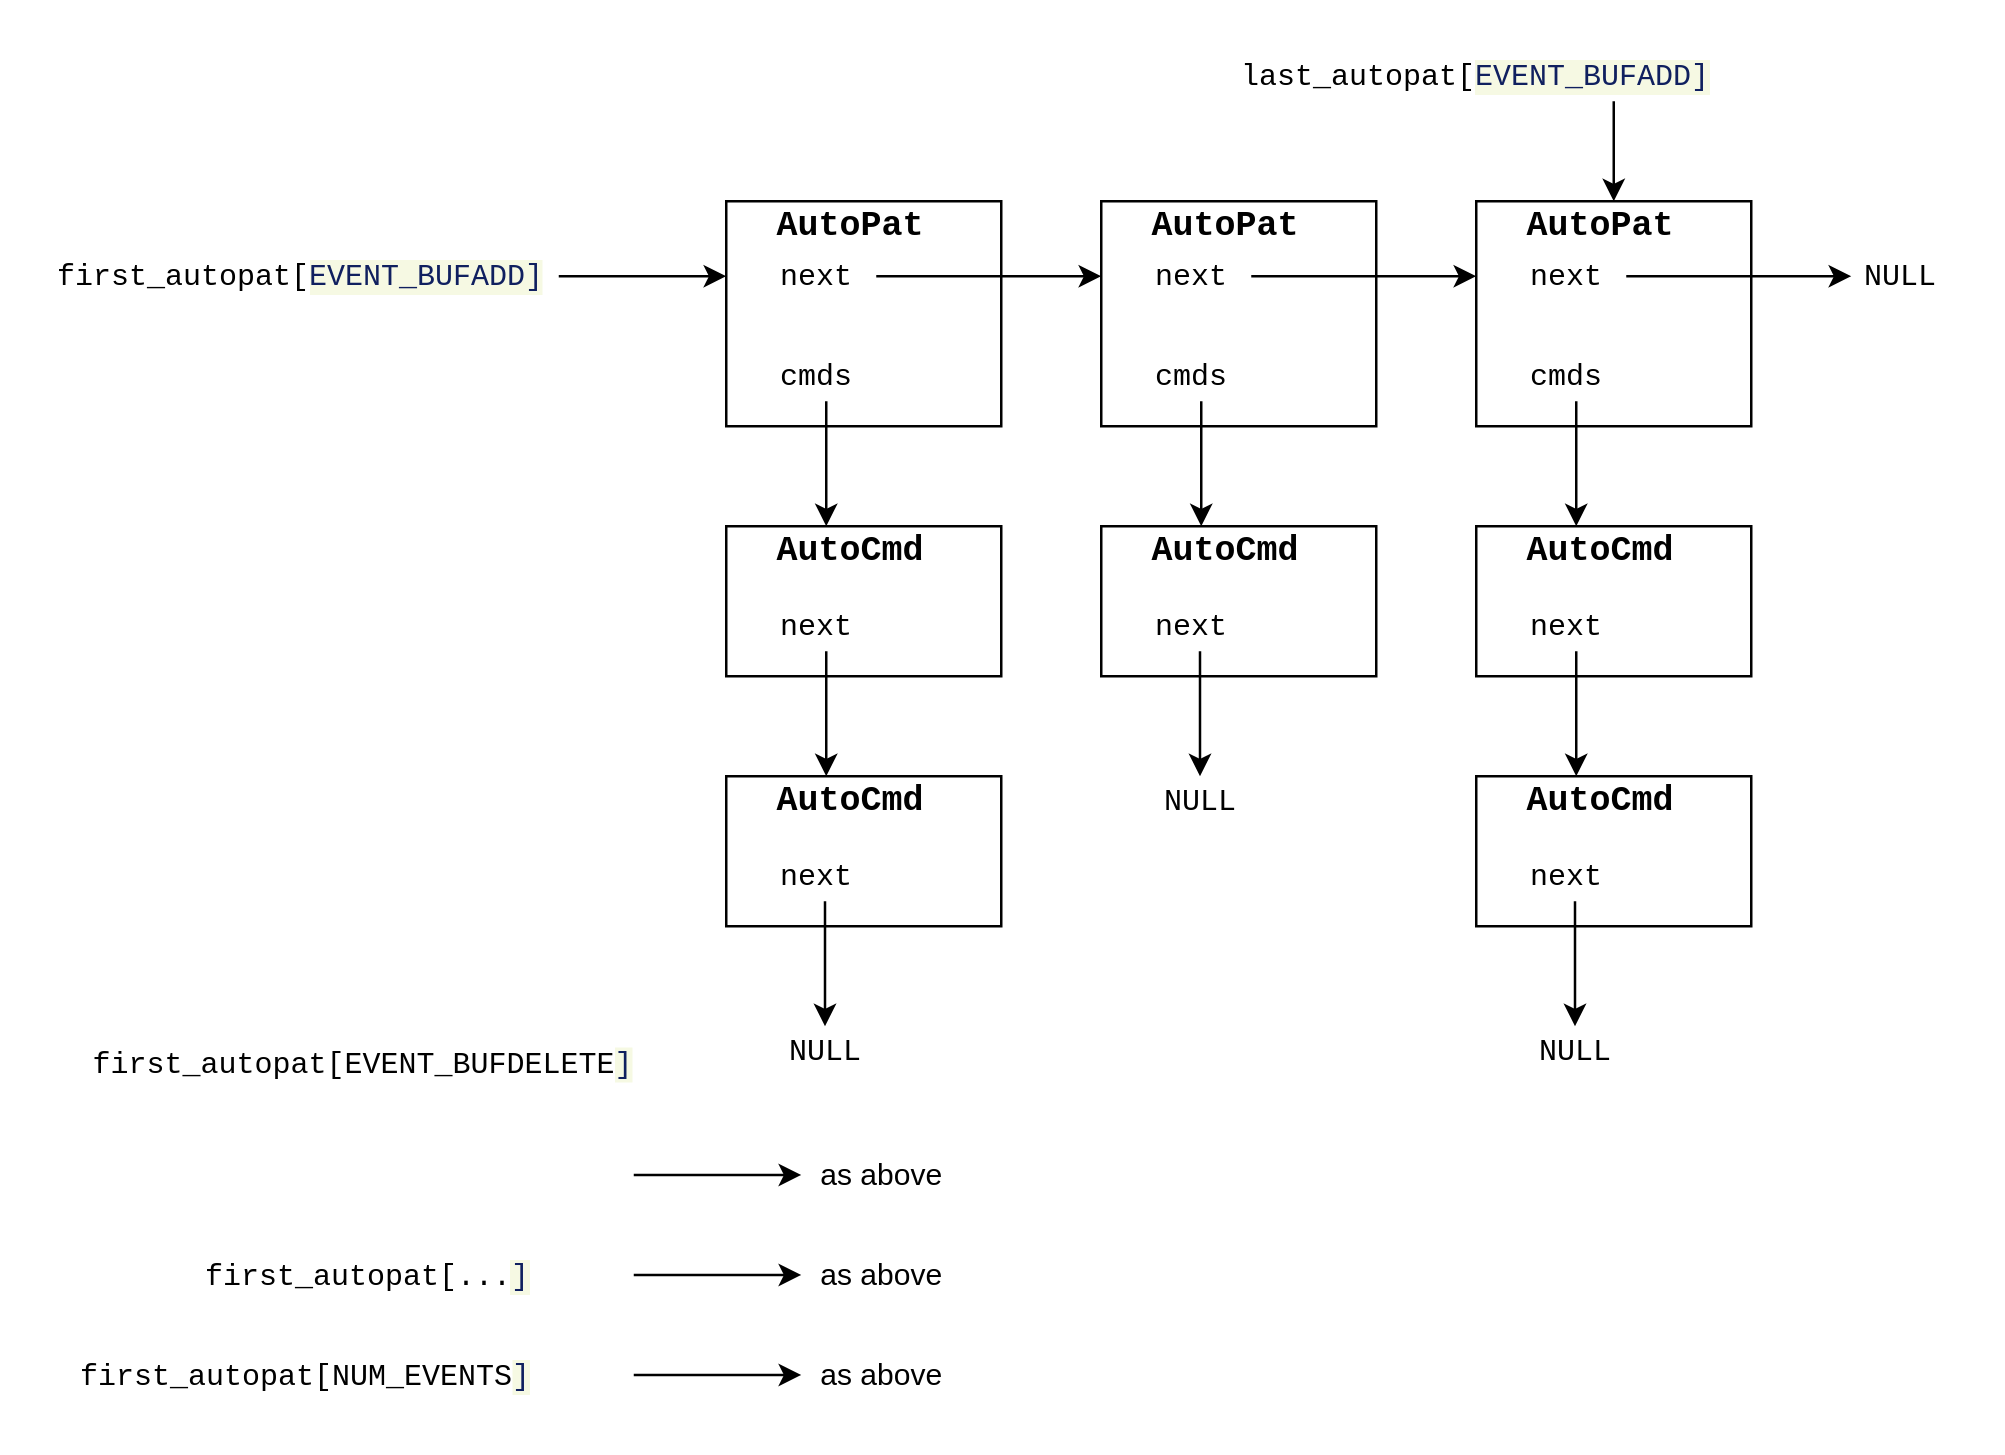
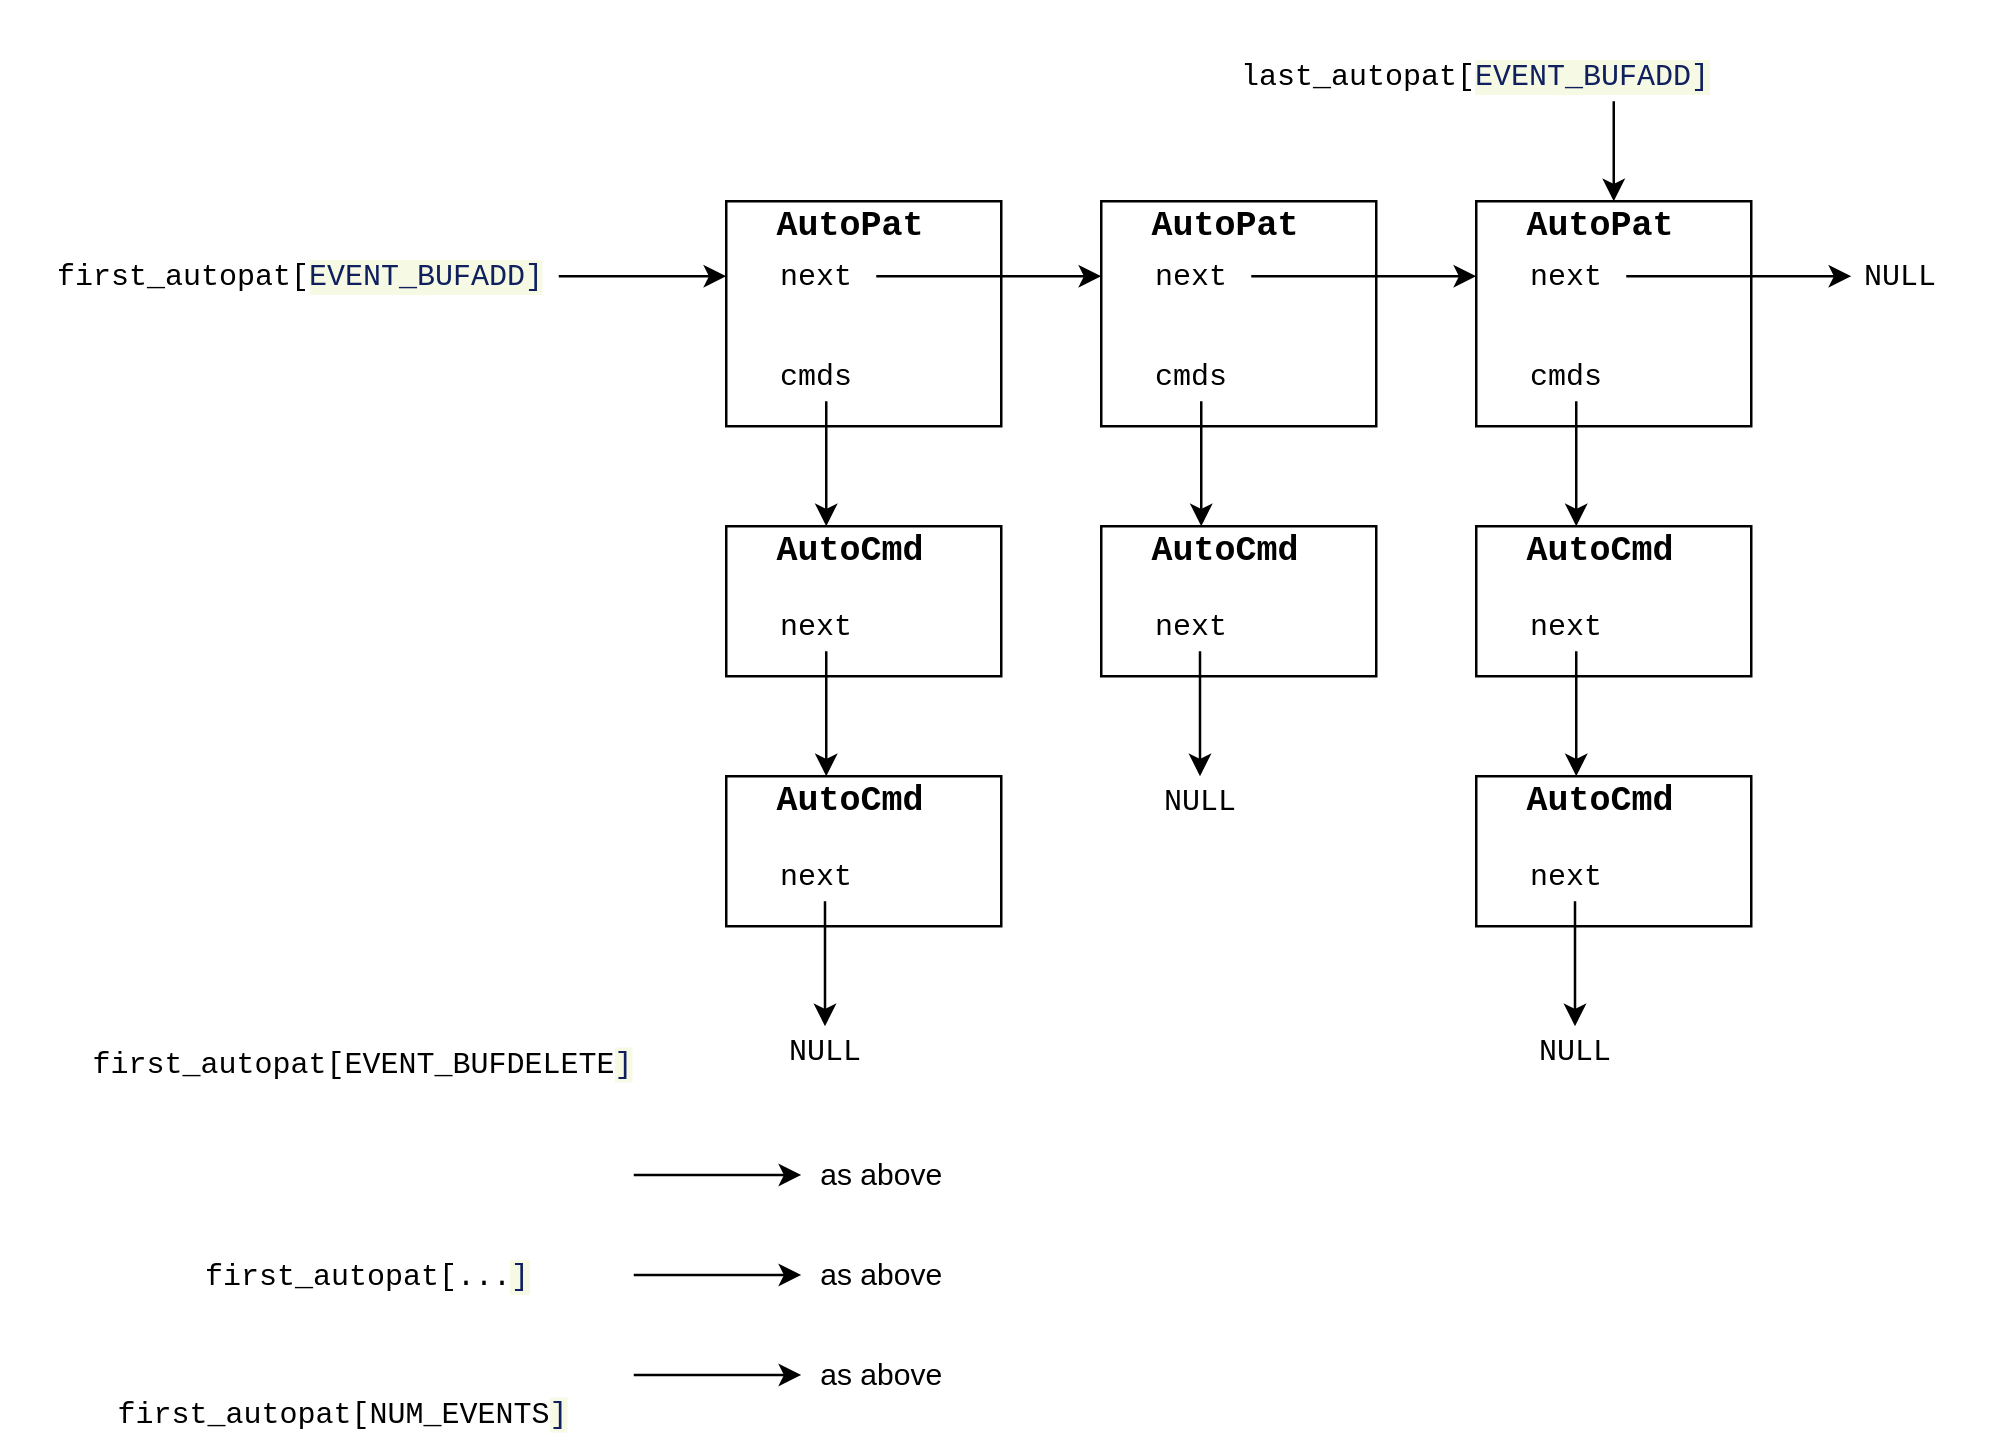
(326, 1376) -> (364, 1414)
